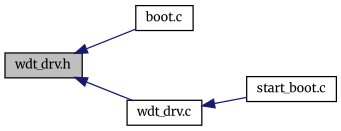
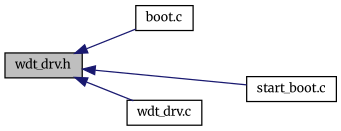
(231, 100) -> (171, 78)
